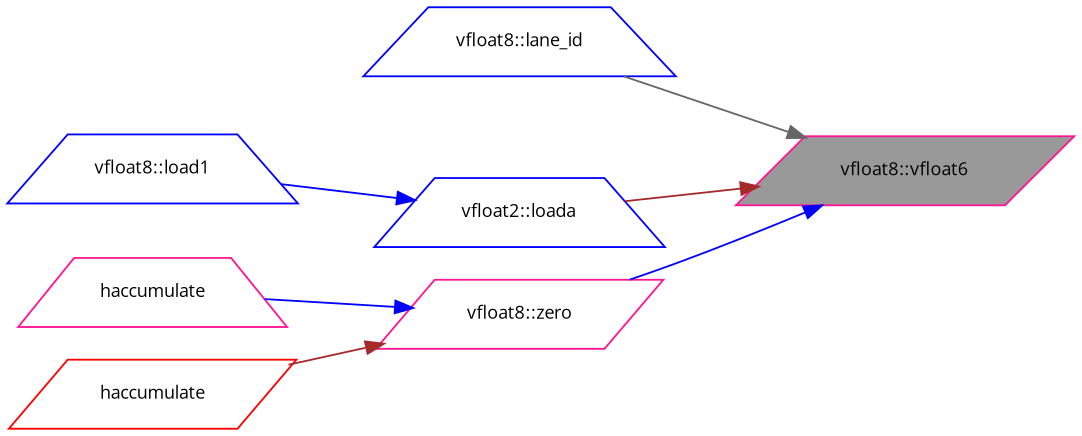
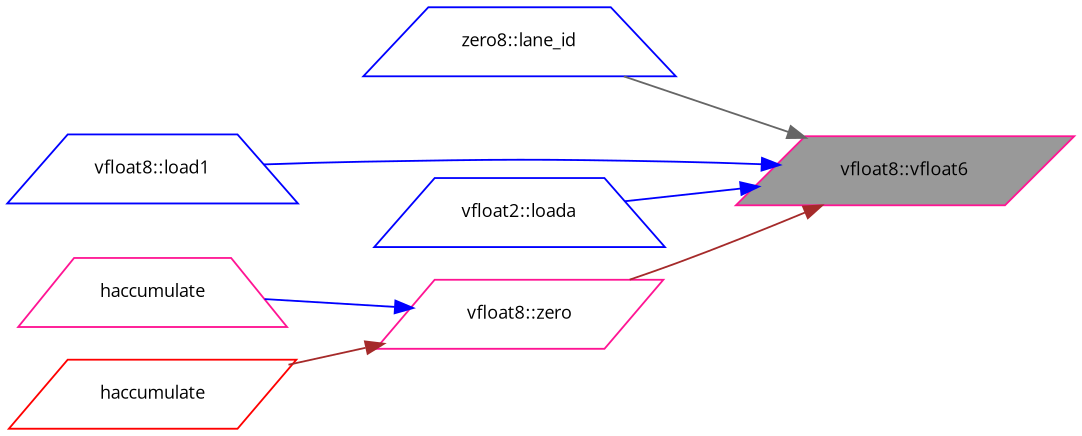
(520, 42) -> (520, 42)
(339, 191) -> (513, 160)
(683, 195) -> (683, 195)
(718, 247) -> (718, 247)
